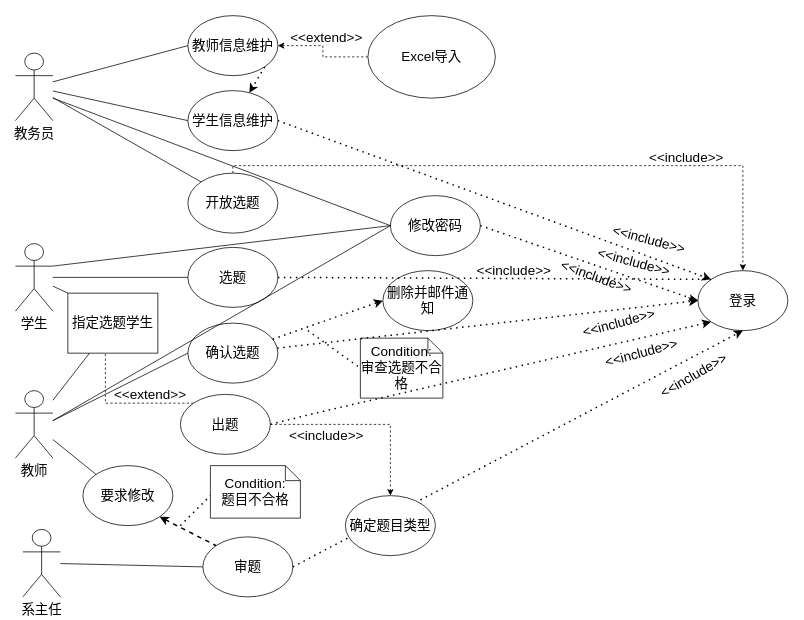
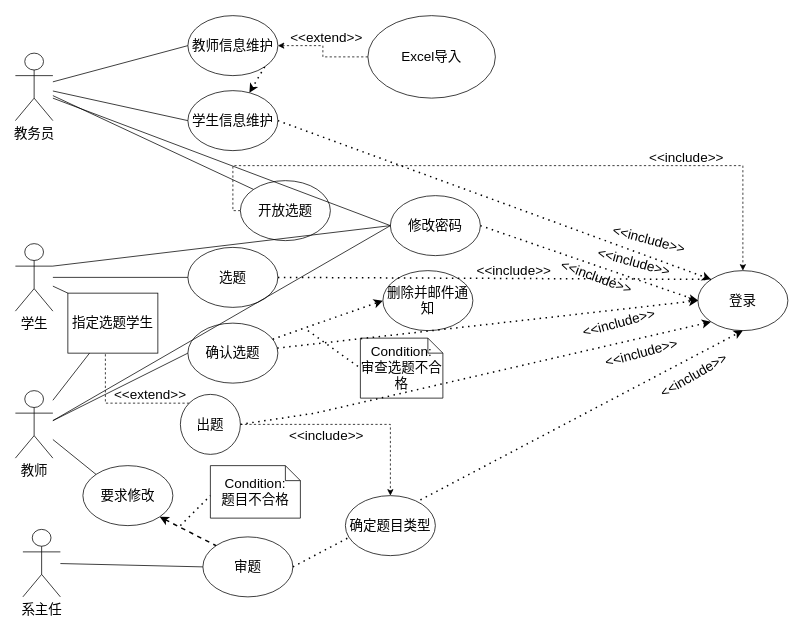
(233, 203) -> (285, 210)
(225, 424) -> (210, 424)
